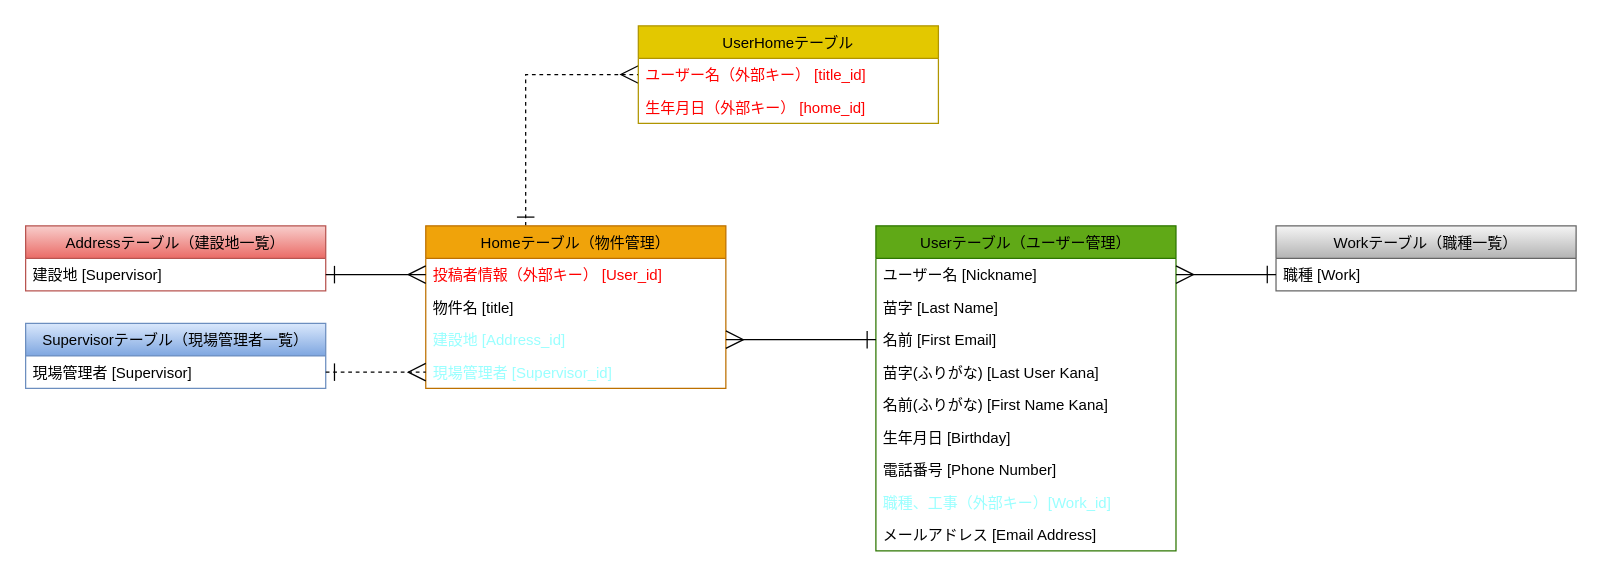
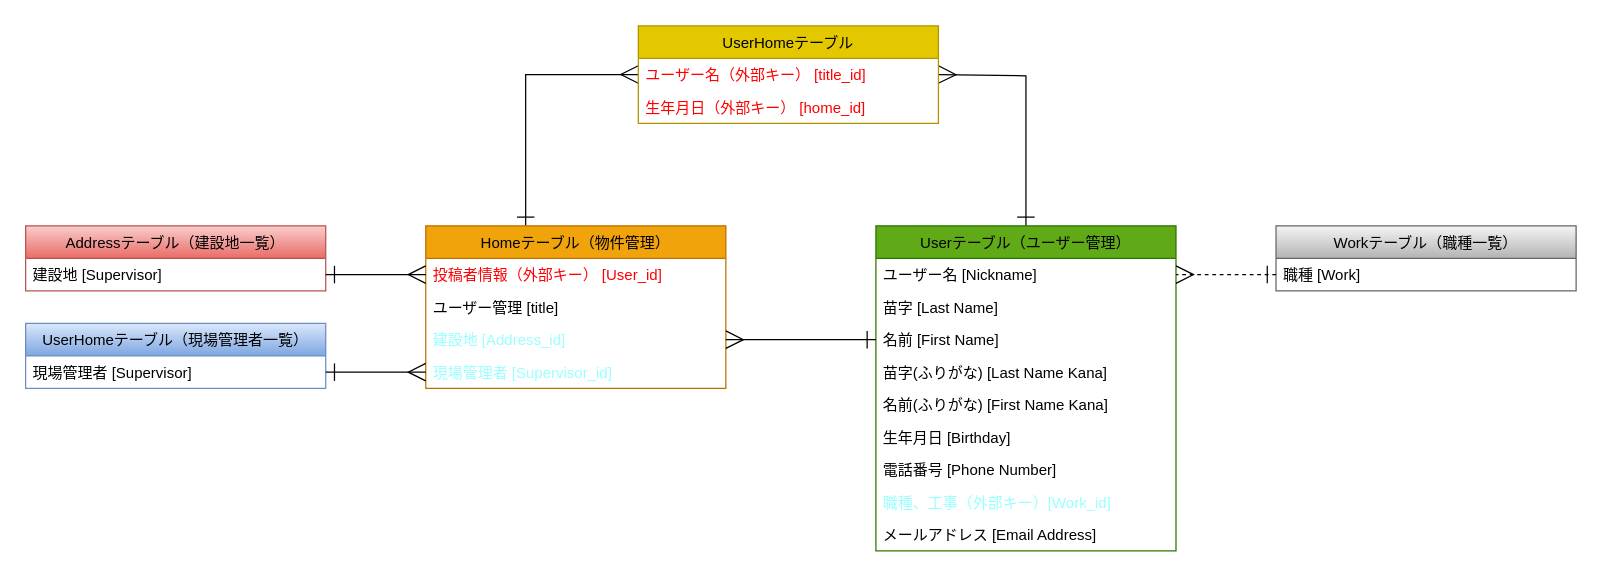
(526, 93) -> (526, 93)
none -> (1026, 109)
(1225, 274) -> (1225, 274)
(483, 308) -> (505, 308)
(175, 340) -> (175, 340)
(947, 340) -> (946, 340)
(375, 372) -> (375, 372)
(1001, 373) -> (1001, 373)
